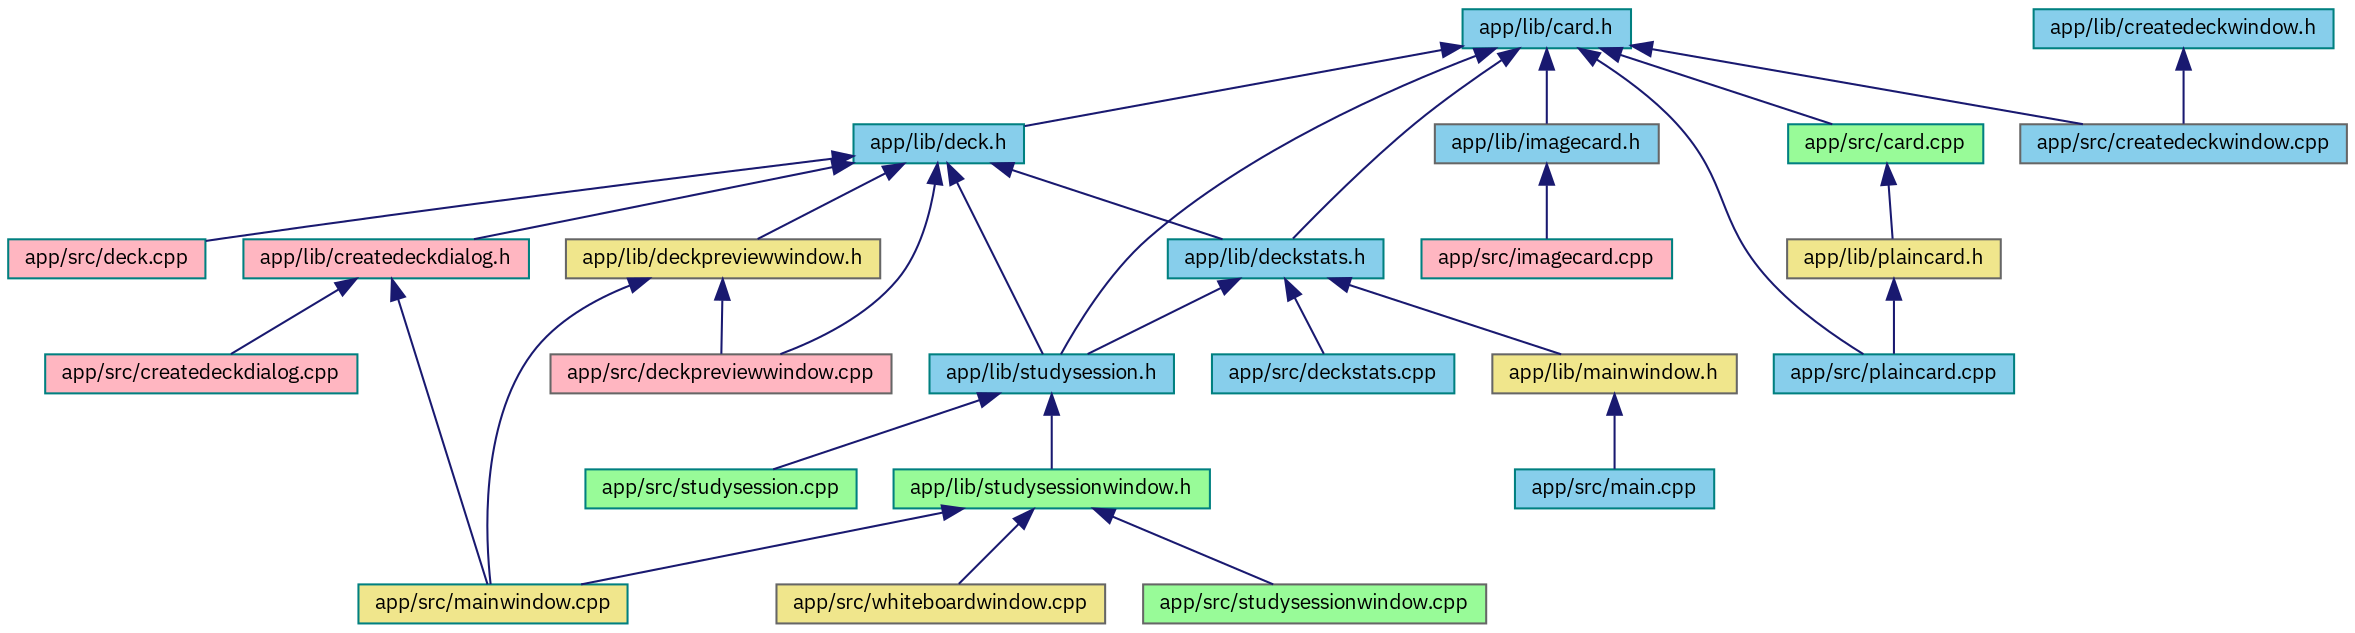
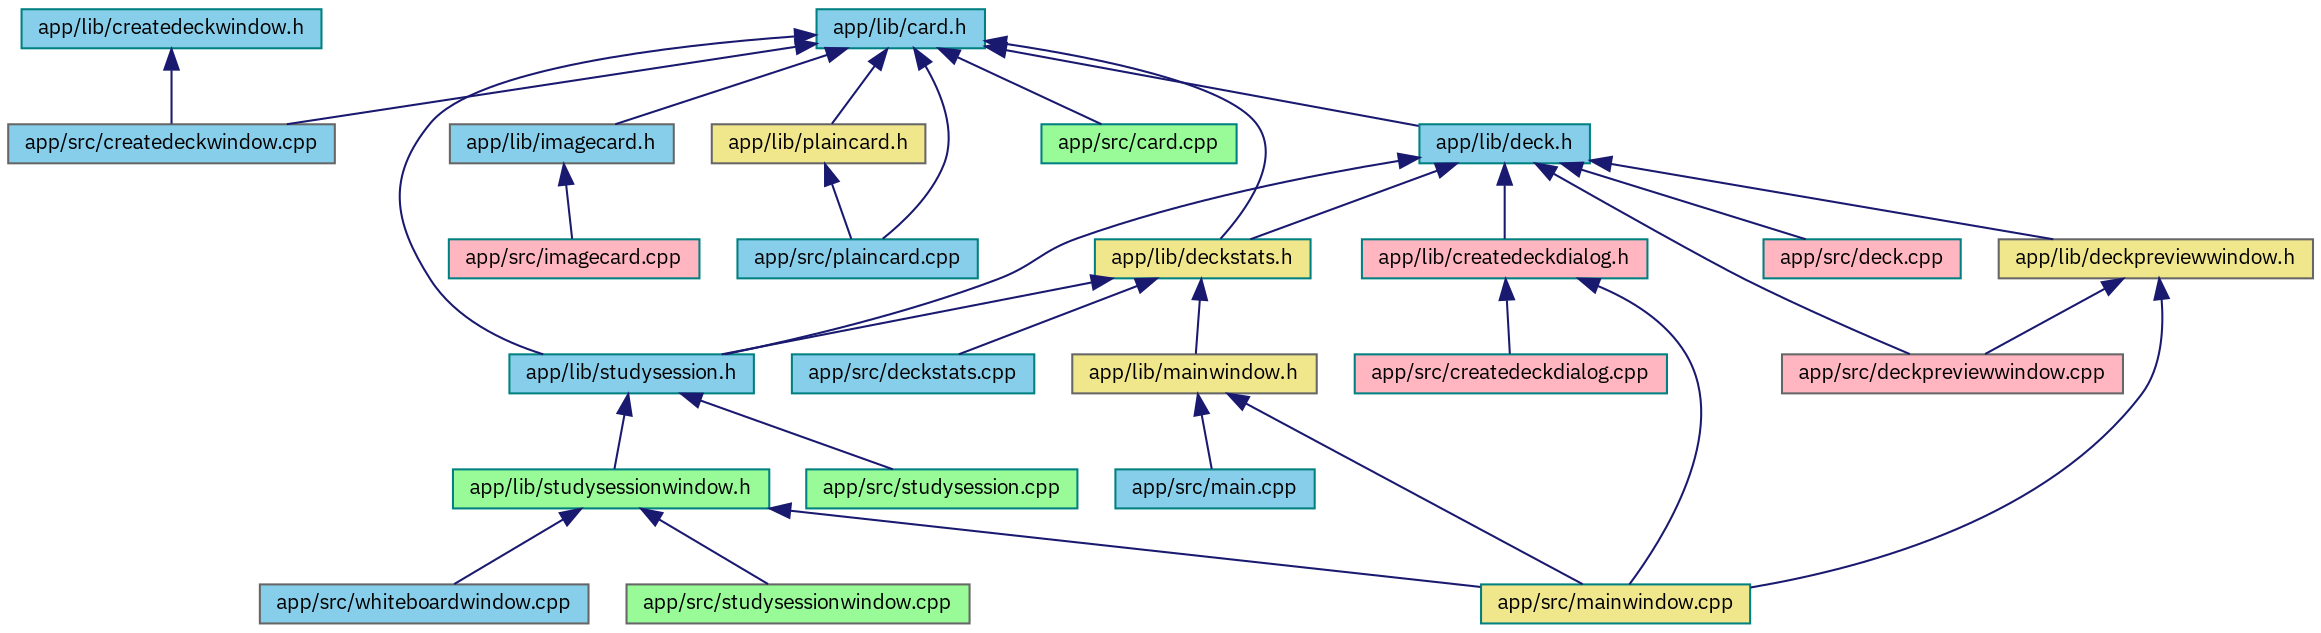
(1891, 212) -> (853, 95)
(1276, 259) -> (1203, 259)
none -> (1414, 494)
(941, 604) -> (424, 604)
